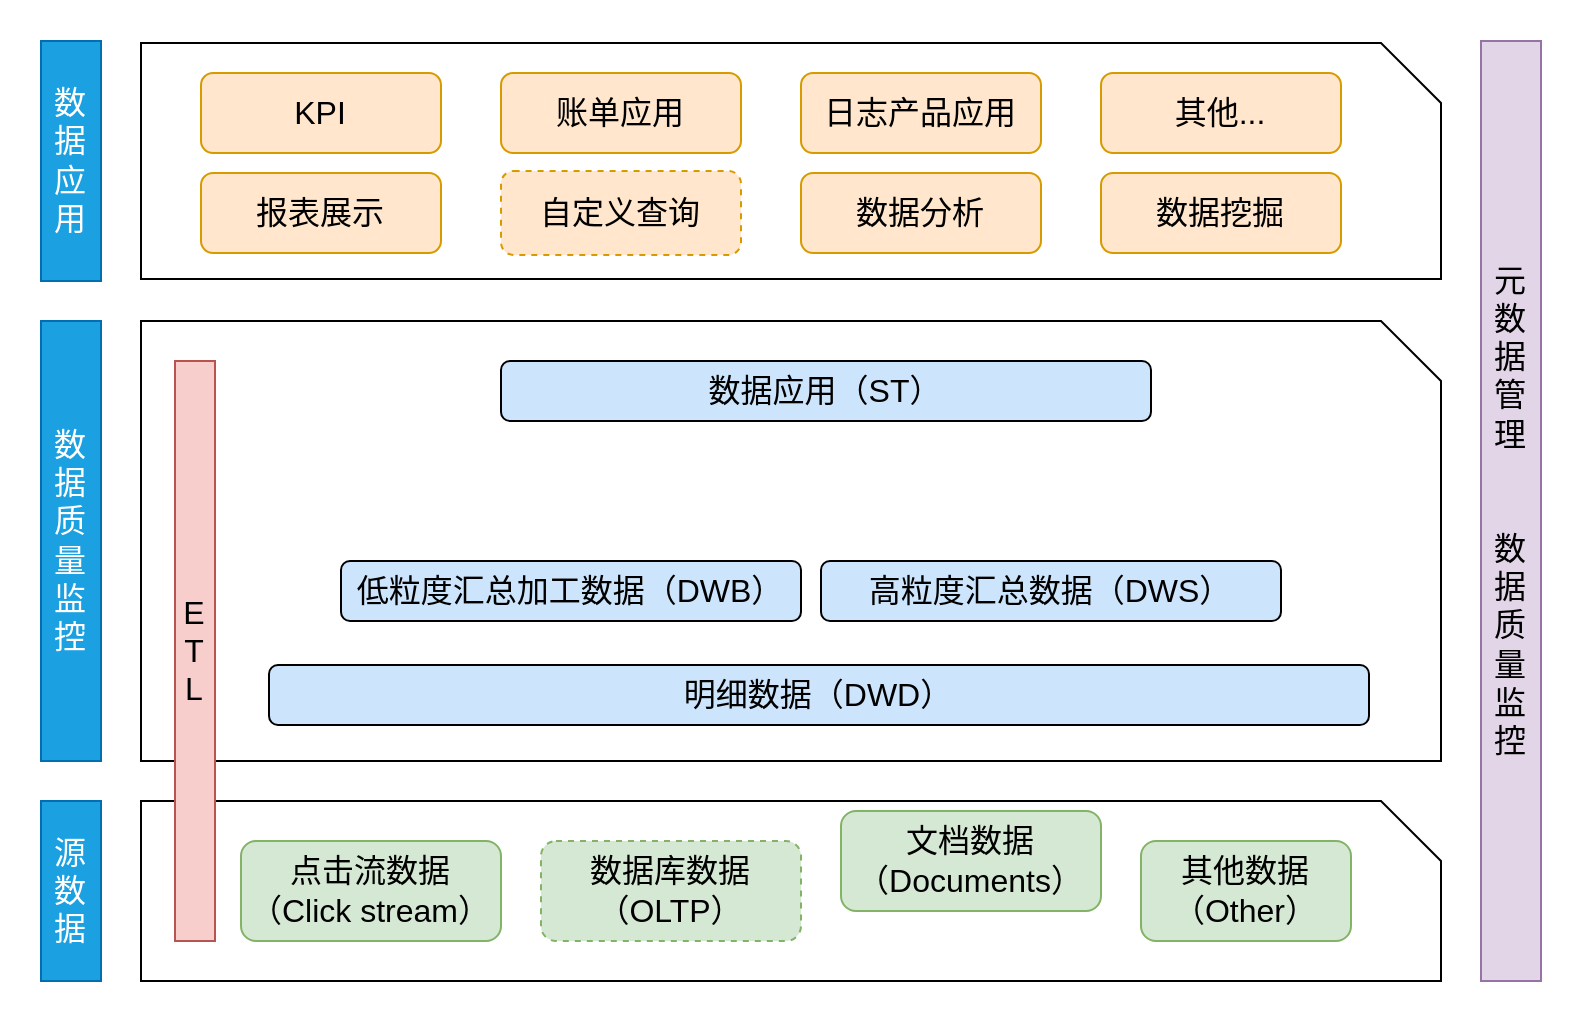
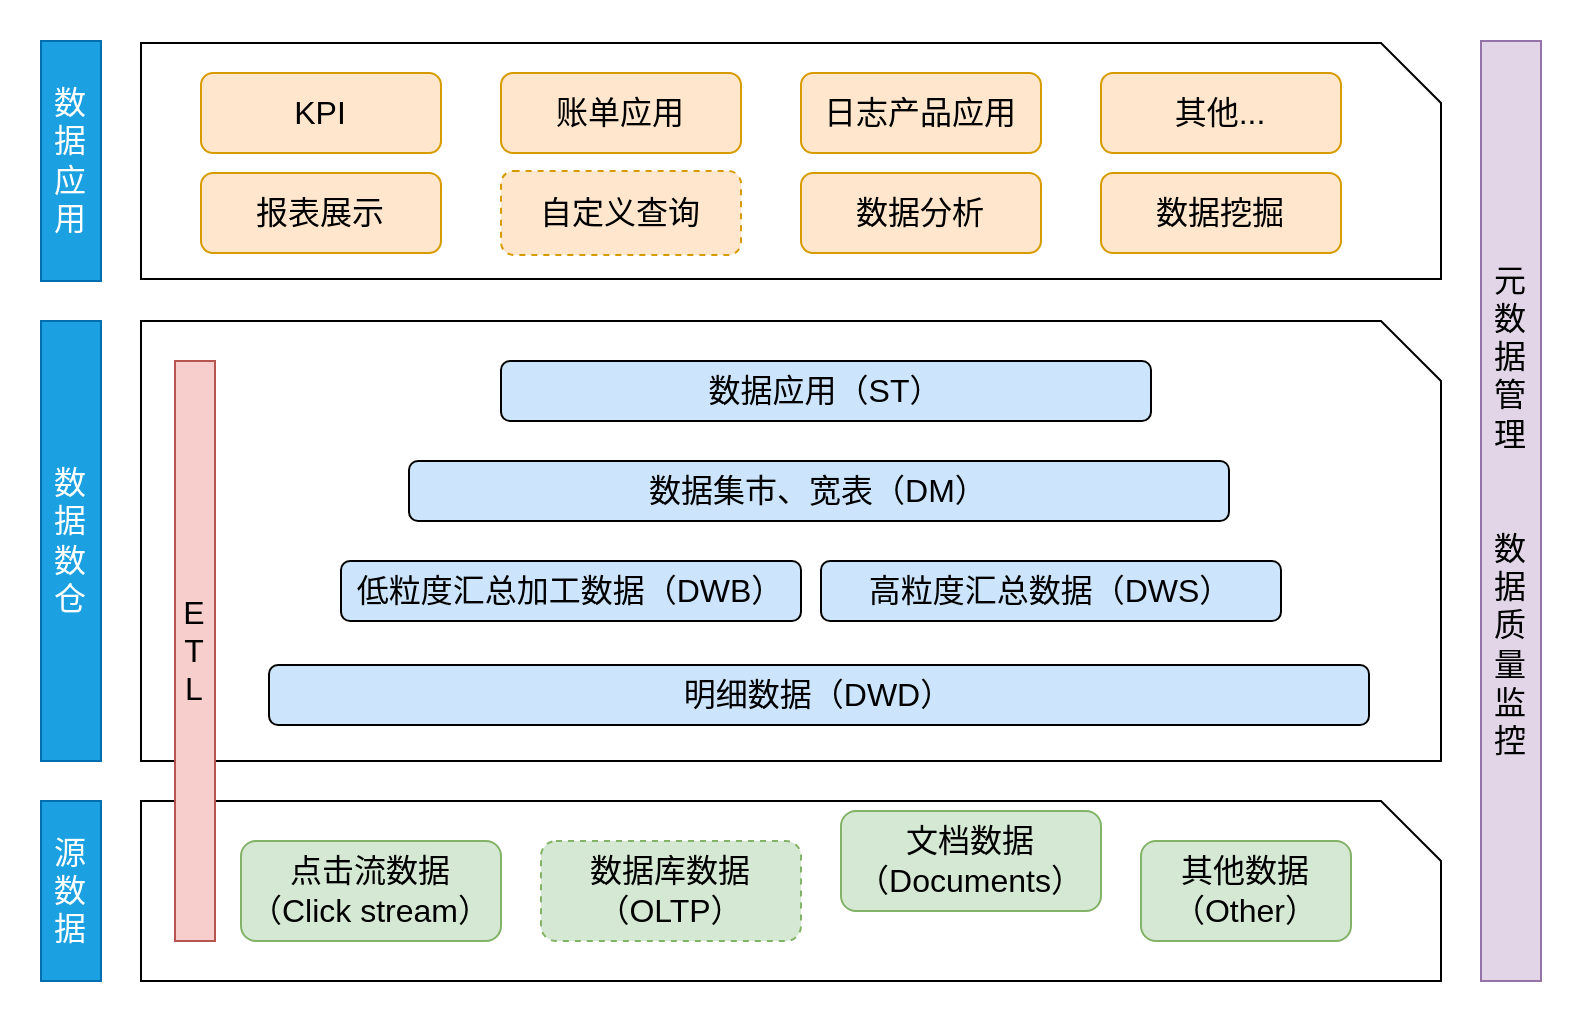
none -> (819, 491)
(71, 541) -> (71, 541)
